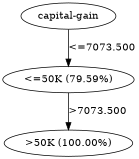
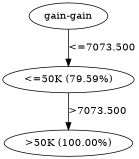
(68, 16) -> (68, 16)
